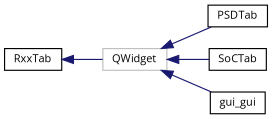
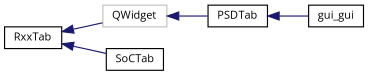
(194, 59) -> (90, 50)
(192, 83) -> (294, 16)
